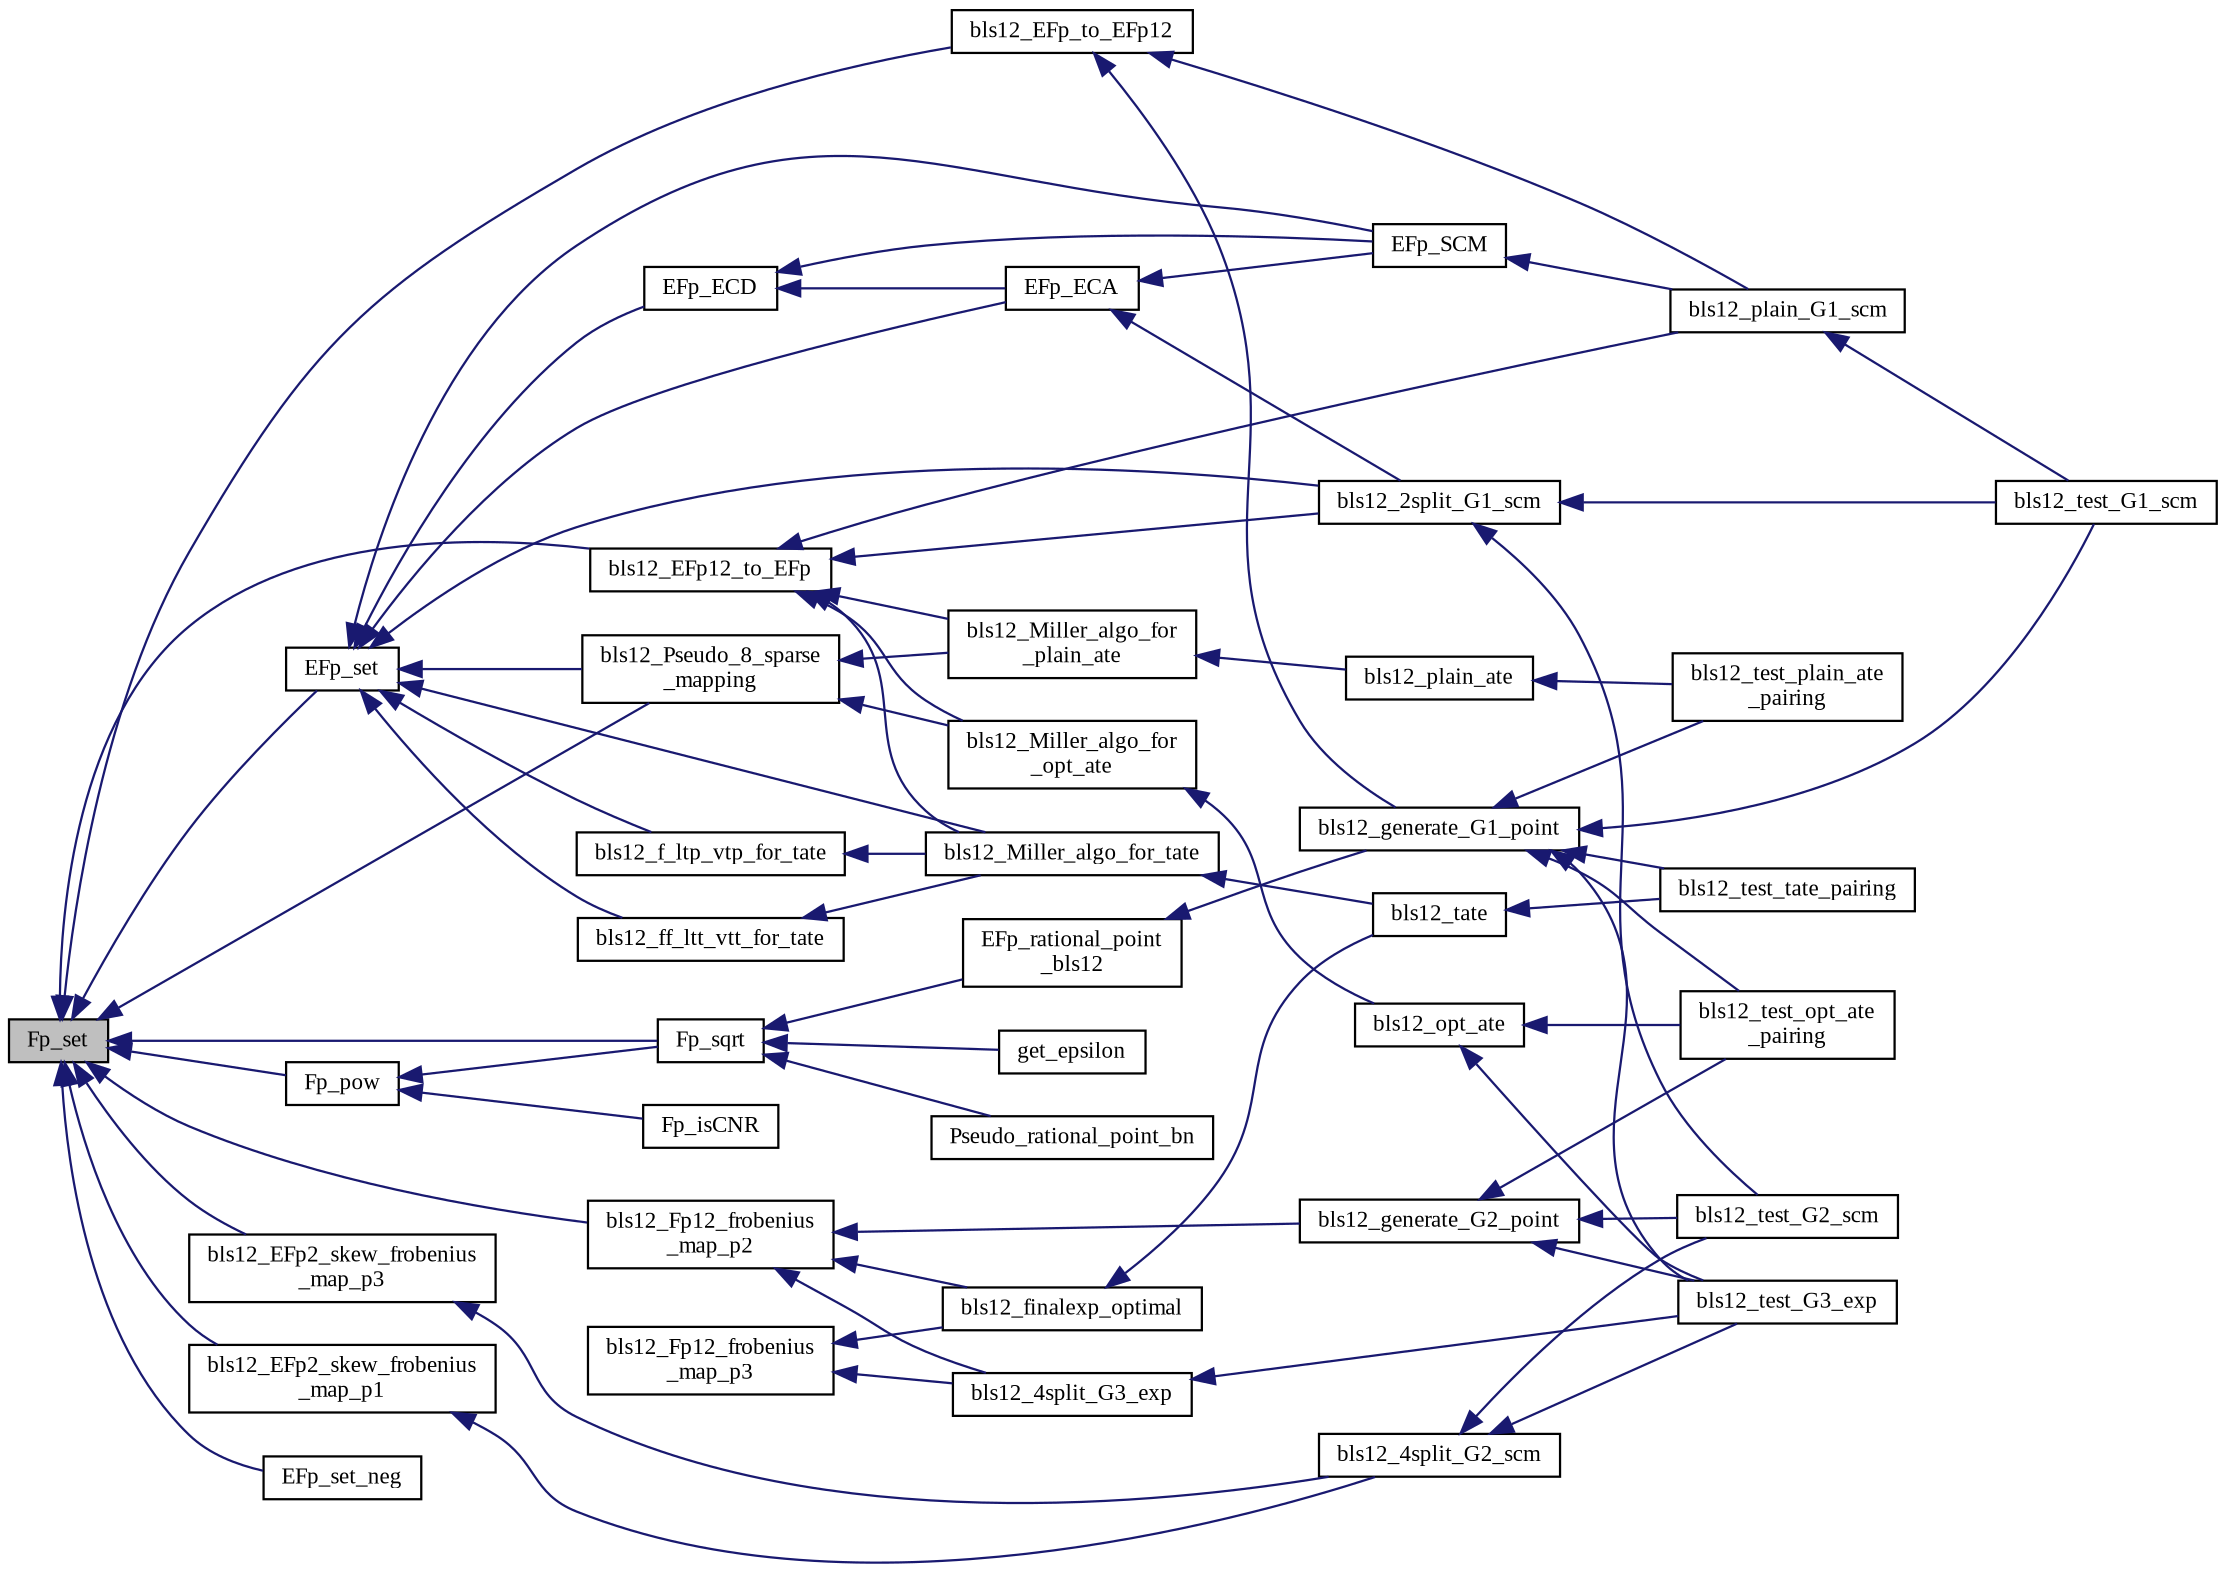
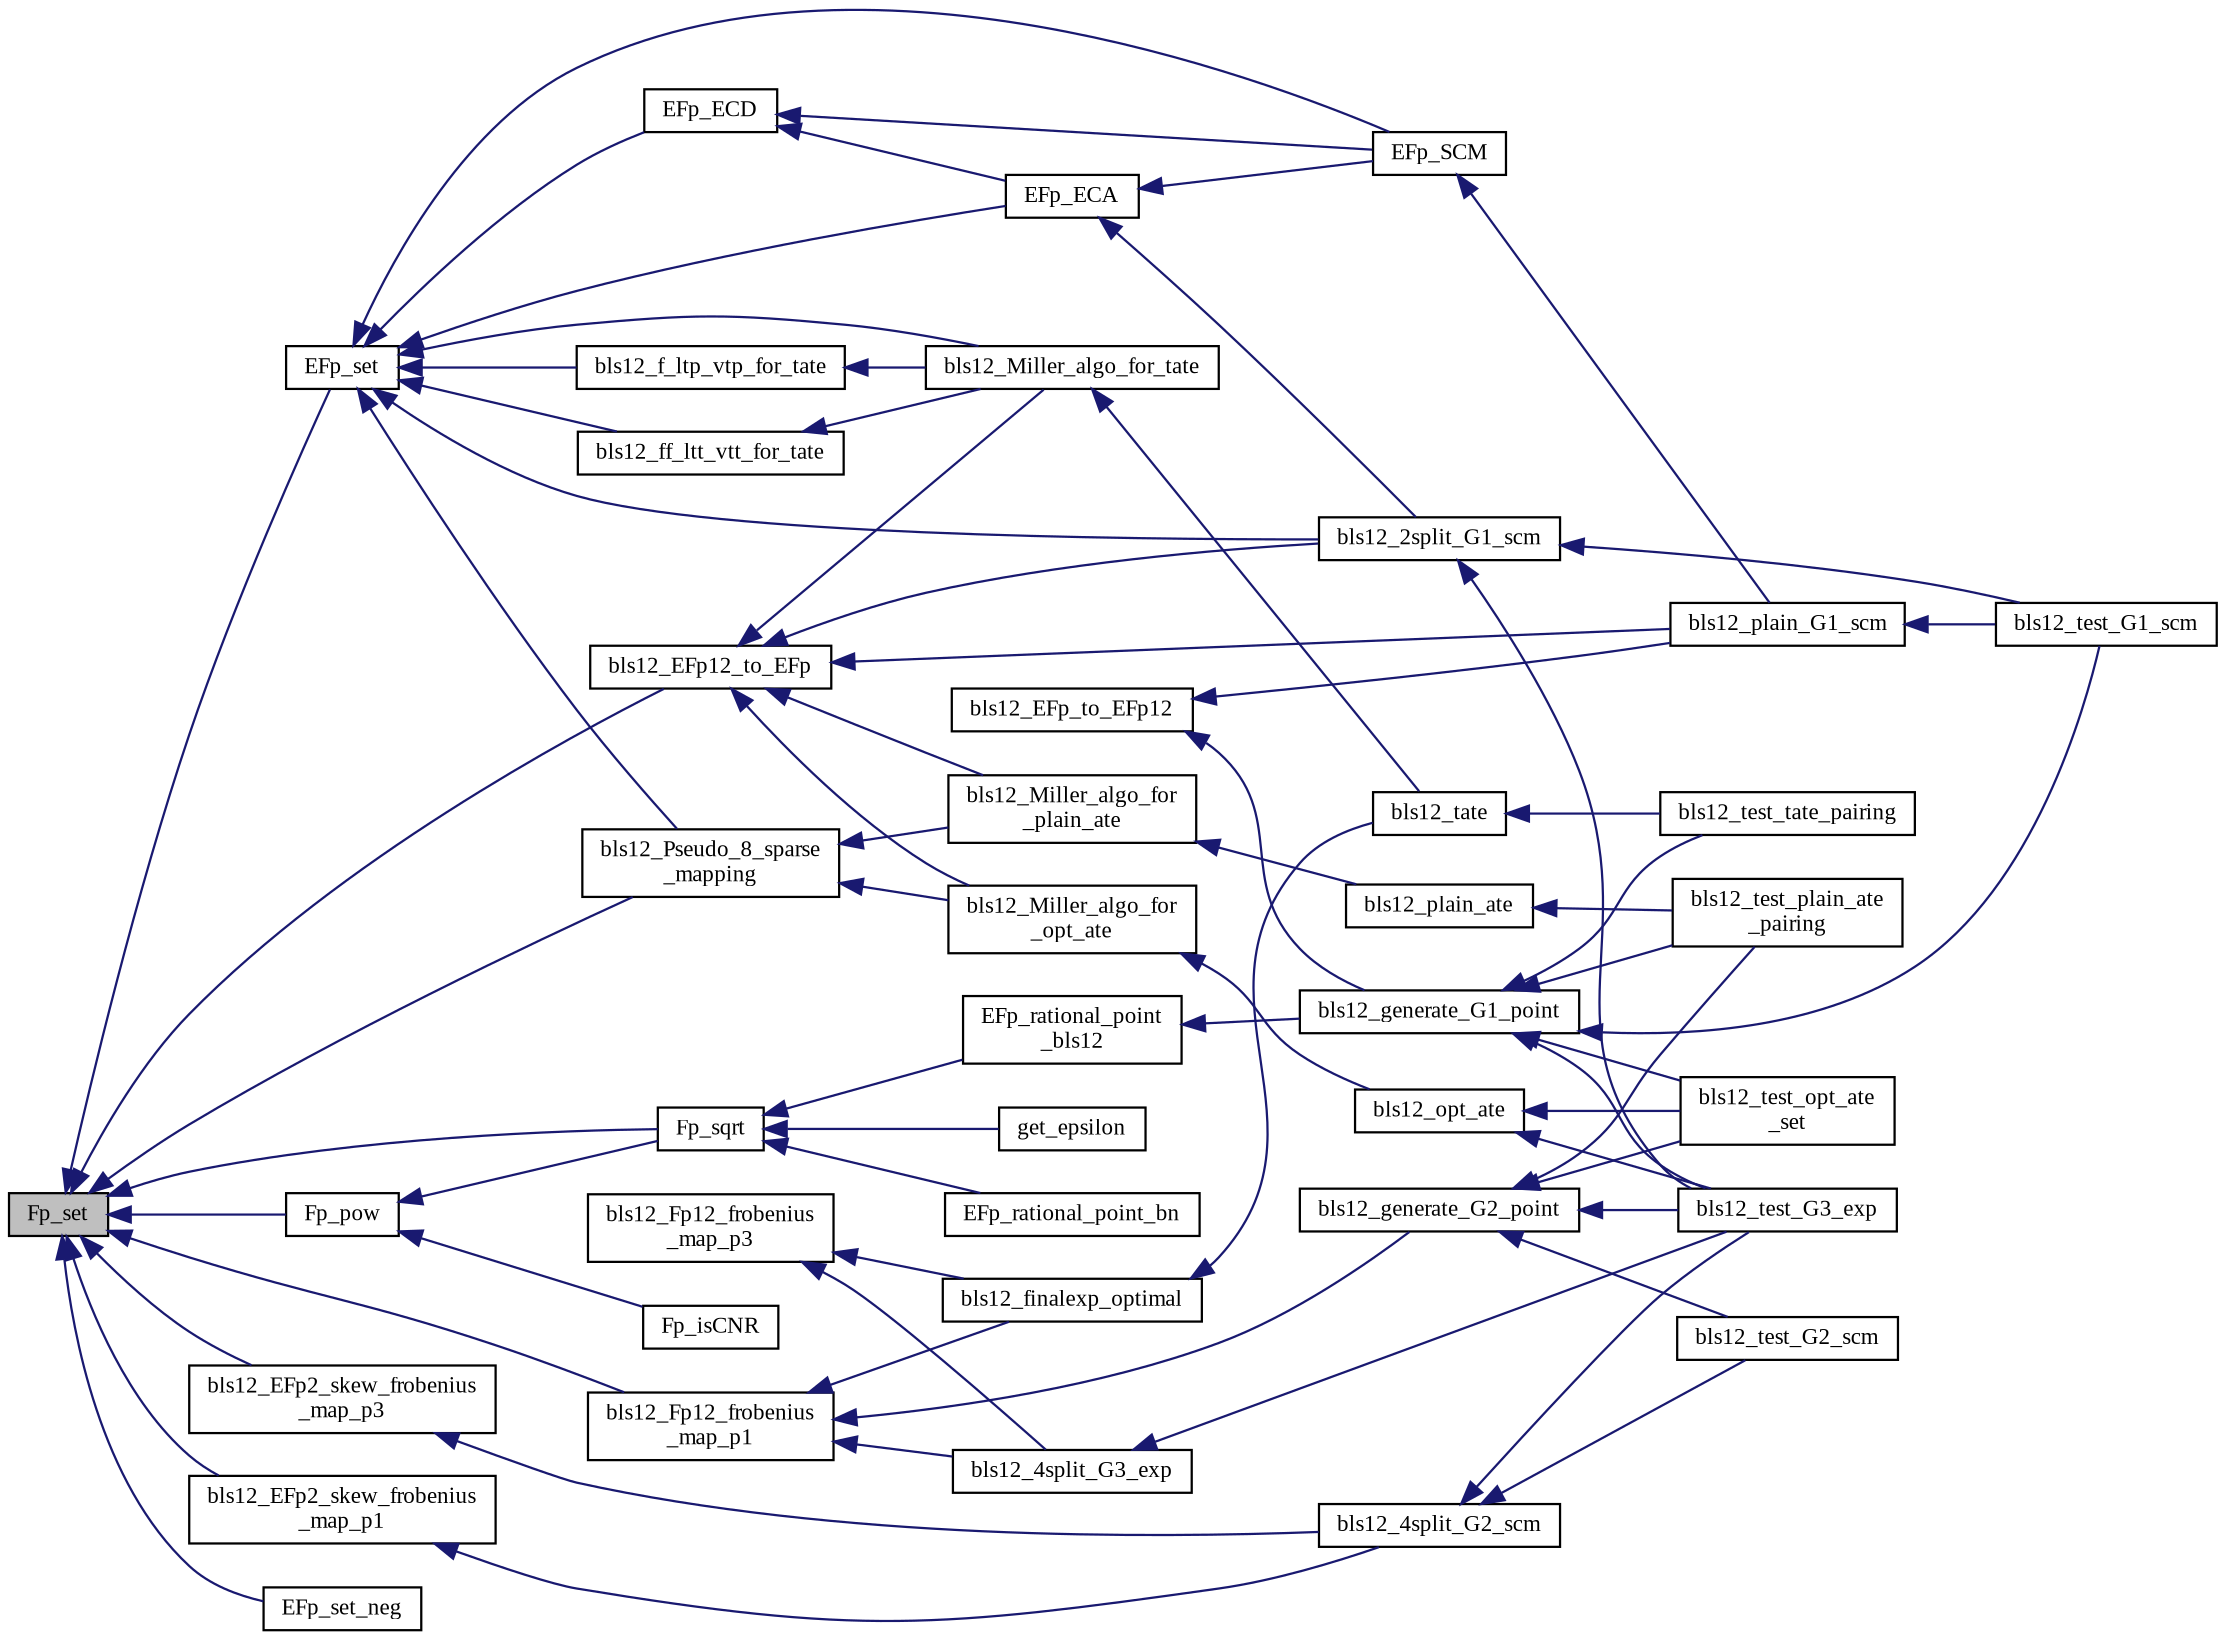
(327, 353) -> none
(1623, 812) -> (1603, 883)
(1788, 1025) -> (1788, 1111)
none -> (1659, 1057)
(1072, 1138) -> (1072, 1215)
(711, 1235) -> (711, 1426)
